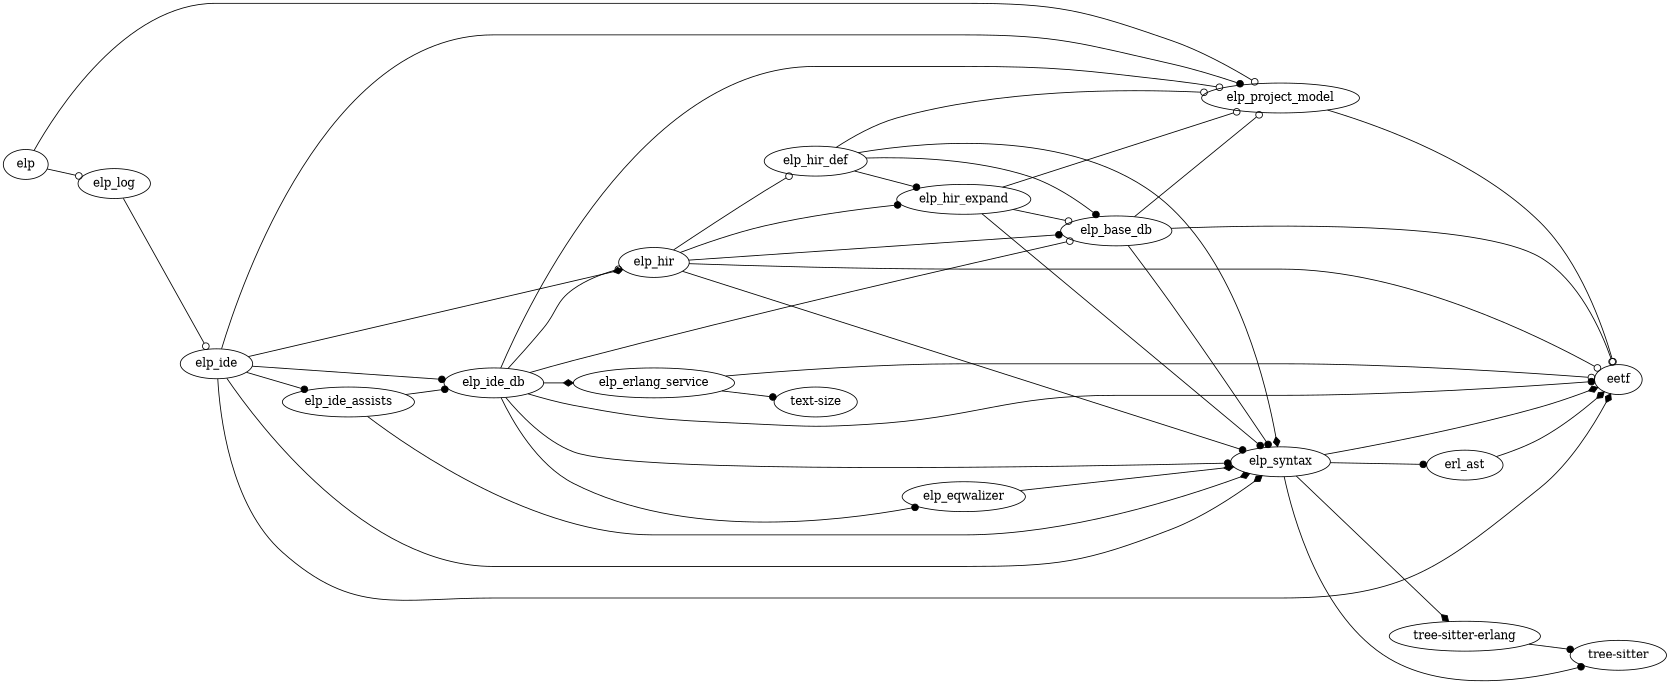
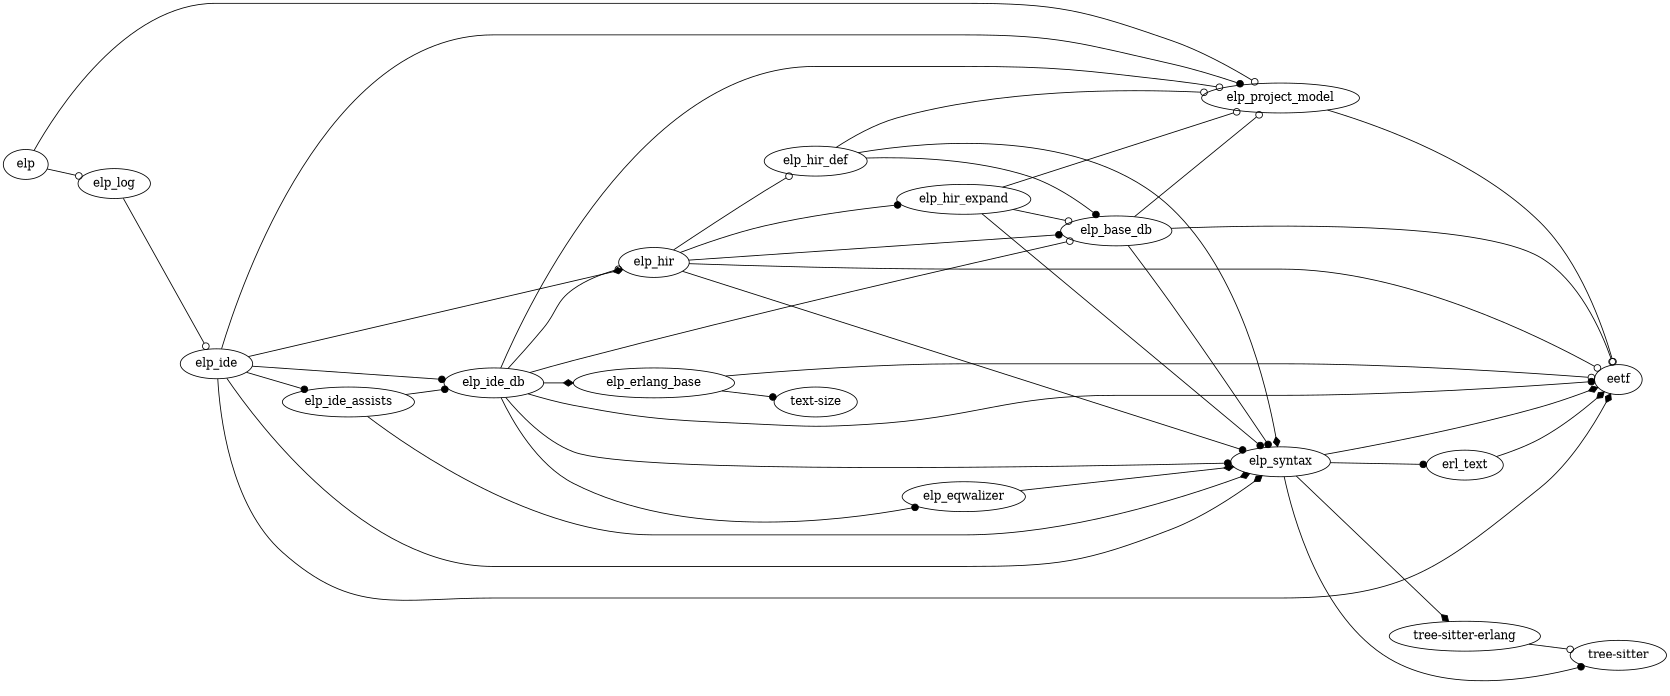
(884, 179) -> none
(654, 383) -> (654, 383)
(1465, 465) -> (1465, 465)
(1548, 647) -> (1548, 647)
